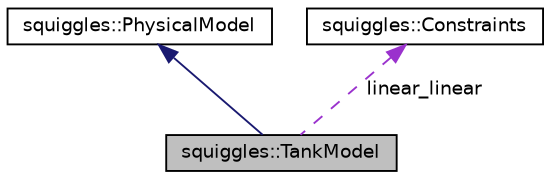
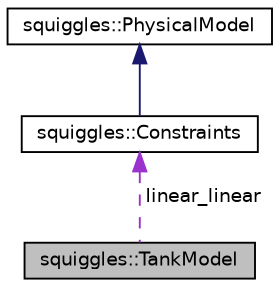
(218, 96) -> (140, 90)
